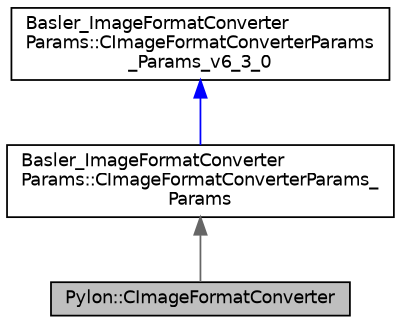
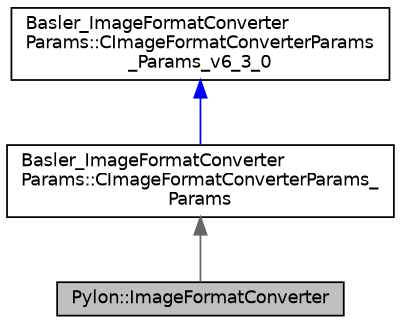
(200, 299) -> (200, 299)
